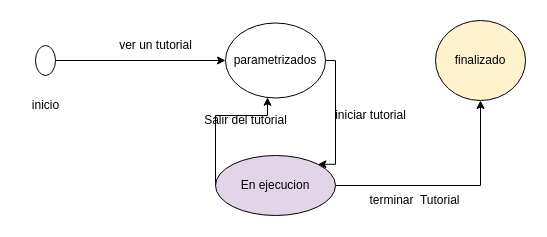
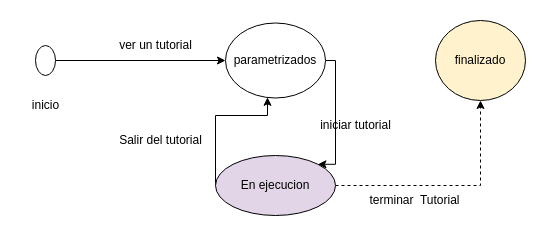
(371, 116) -> (356, 126)
(246, 121) -> (161, 141)
(447, 186) -> (447, 186)
